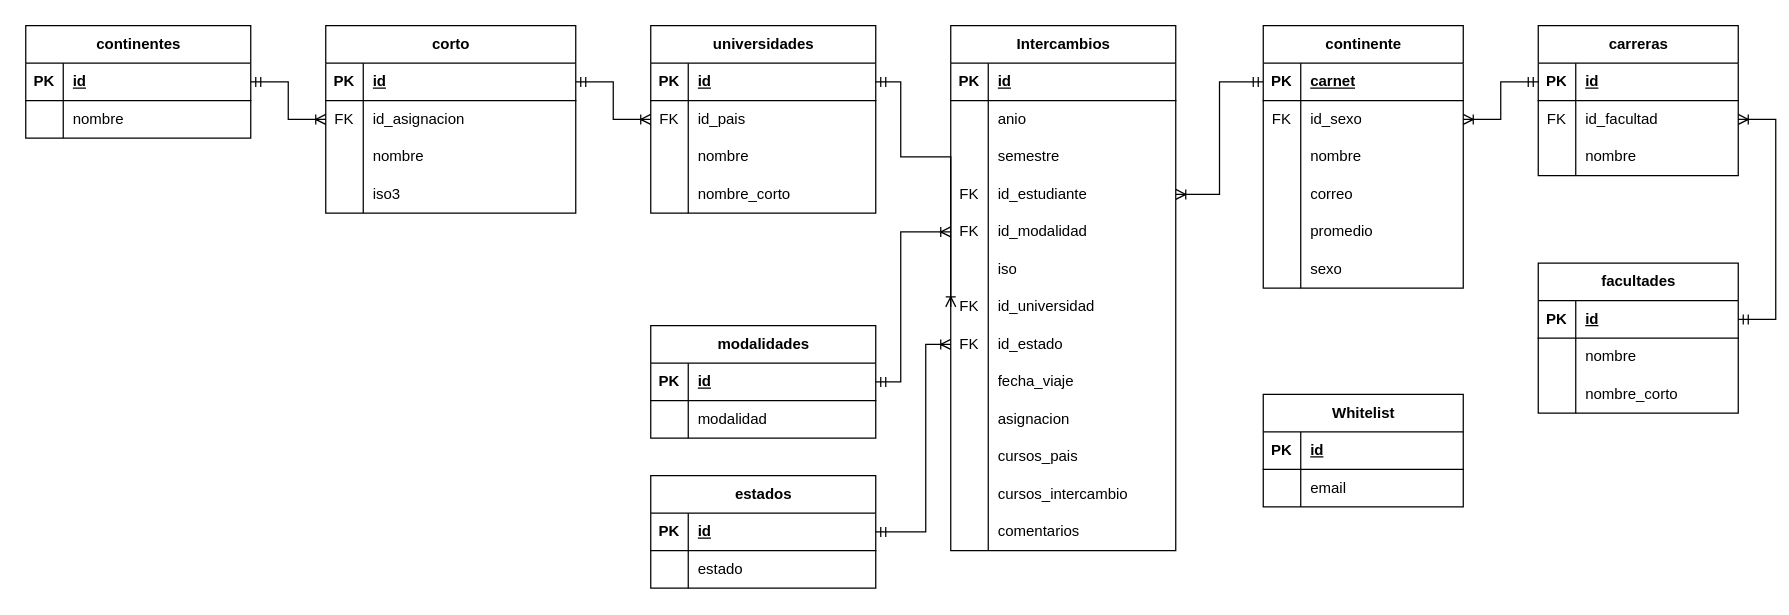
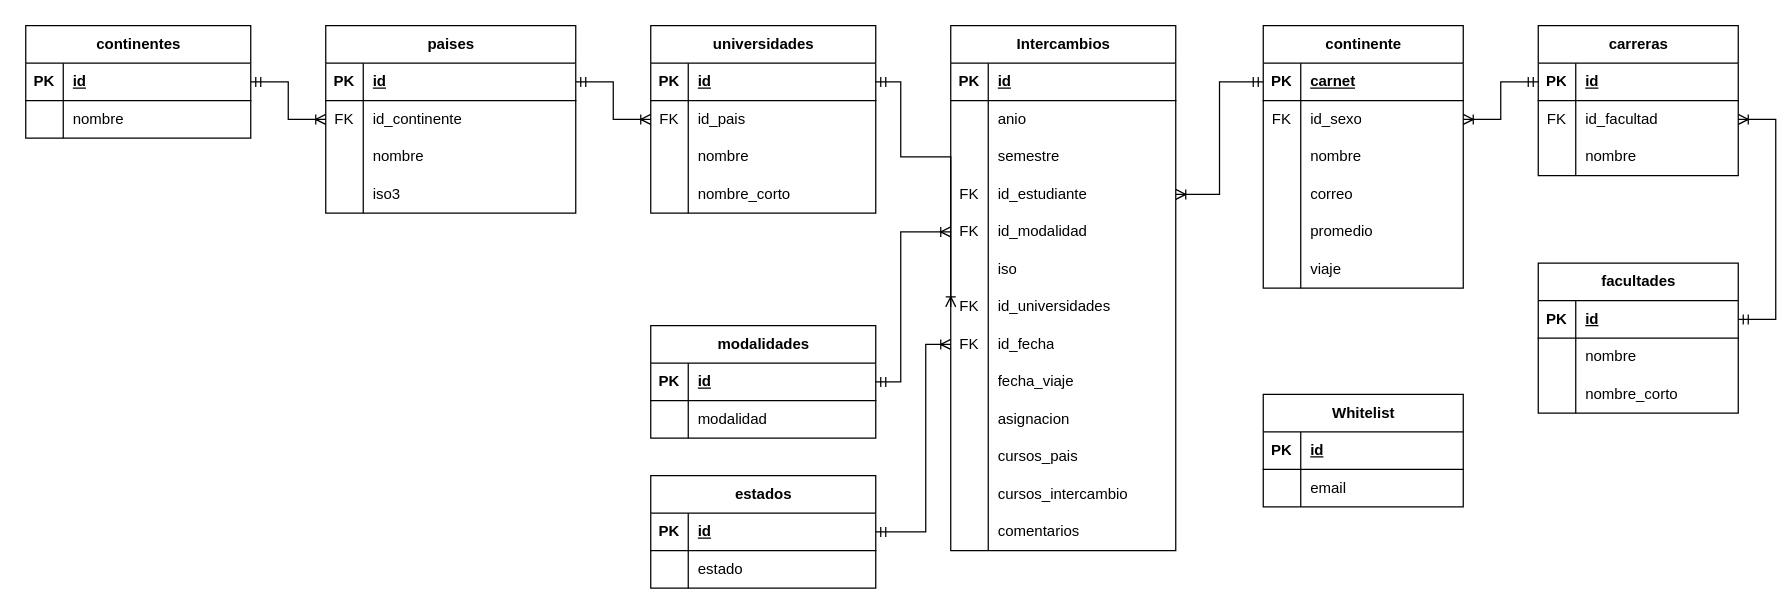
(451, 44) -> (451, 44)
(422, 119) -> (424, 119)
(1327, 269) -> (1330, 269)
(1051, 307) -> (1059, 307)
(1034, 344) -> (1030, 344)
